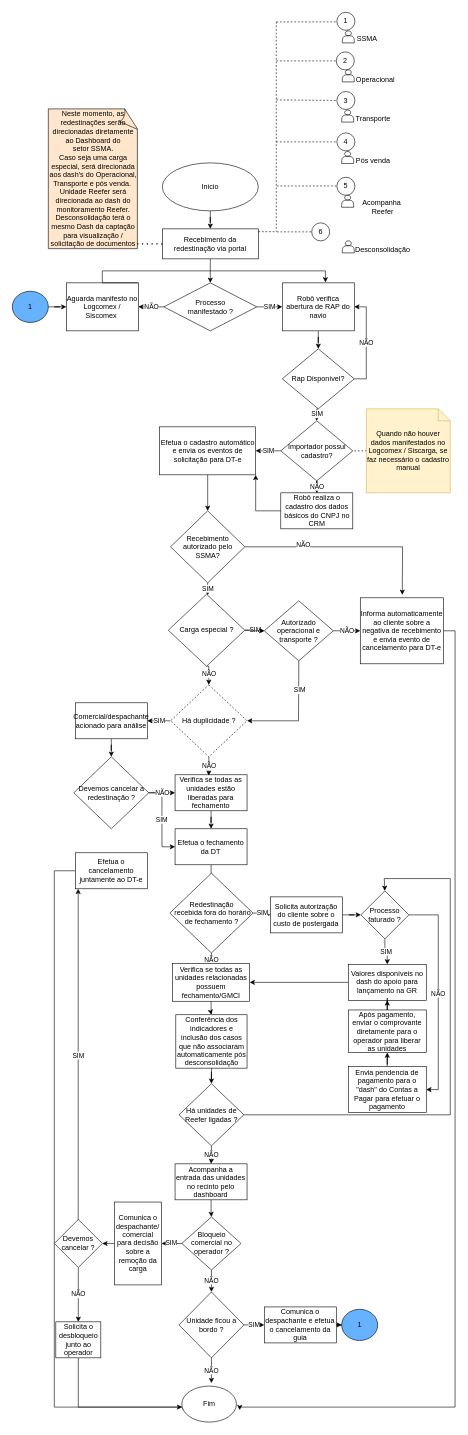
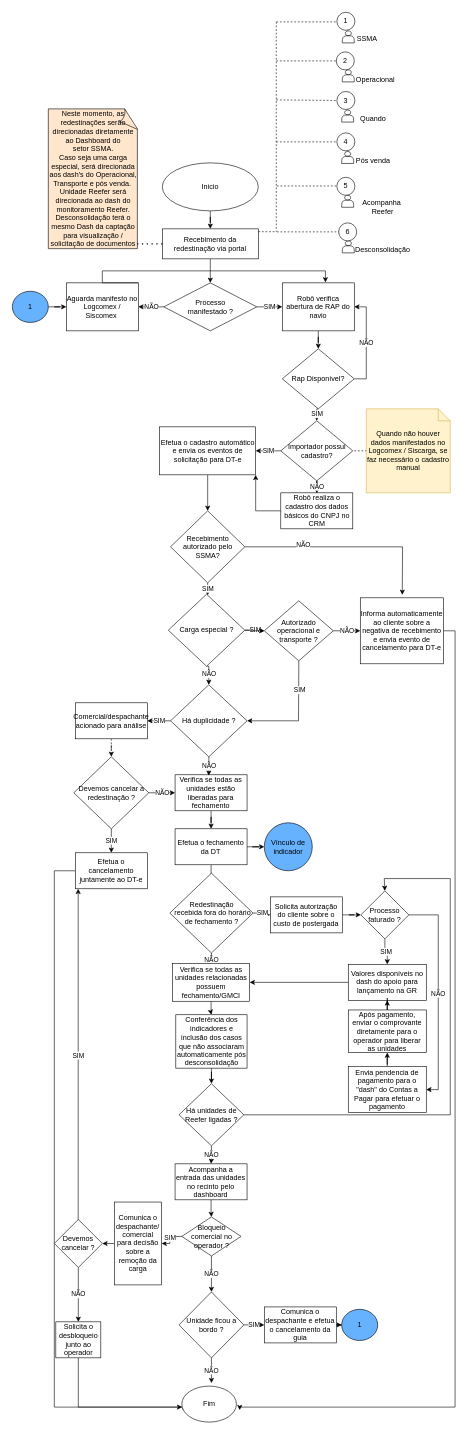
(373, 119) -> (373, 119)
(321, 232) -> (348, 232)
(209, 721) -> (209, 721)
(111, 750) -> (111, 750)
(164, 847) -> (111, 842)
none -> (257, 847)
none -> (288, 847)
(211, 1244) -> (211, 1237)
